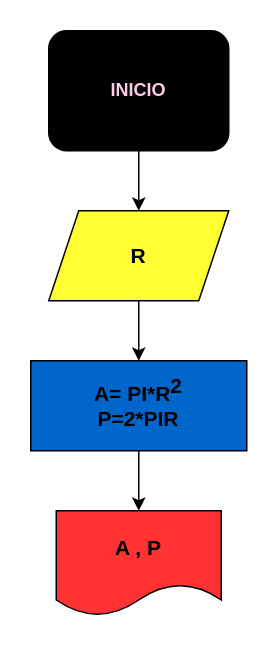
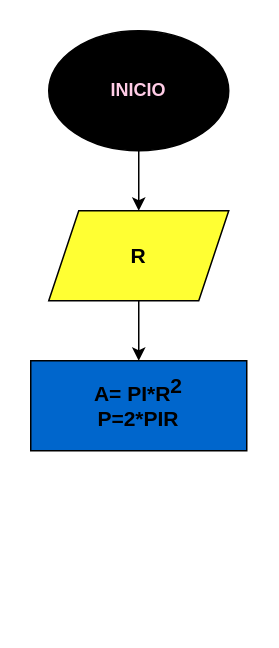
(139, 91) -> (139, 91)
(139, 476) -> none
(139, 563) -> none
